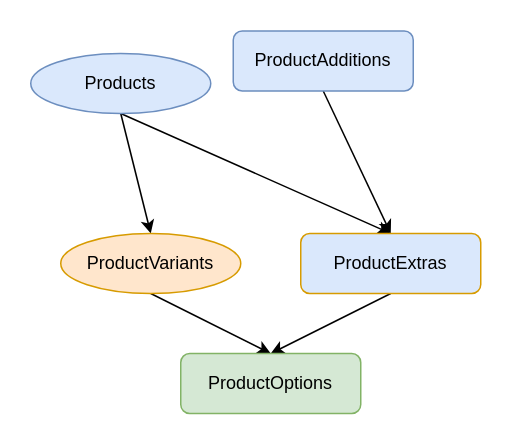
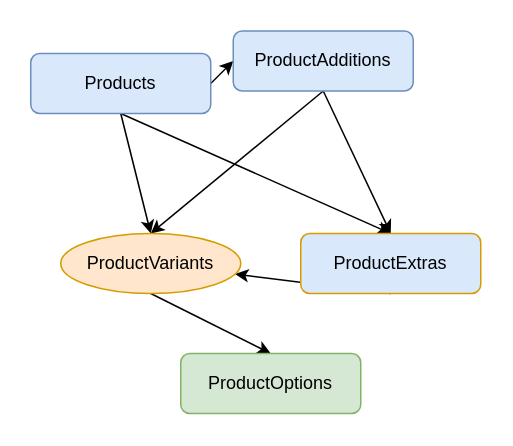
none -> (219, 75)
(121, 83) -> (121, 83)
none -> (240, 160)
(335, 321) -> (273, 279)
